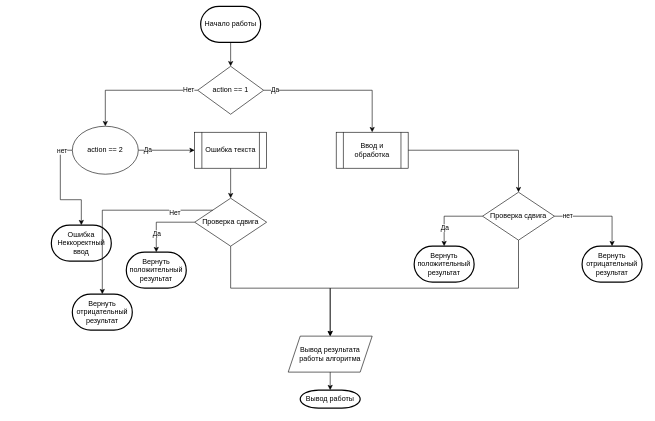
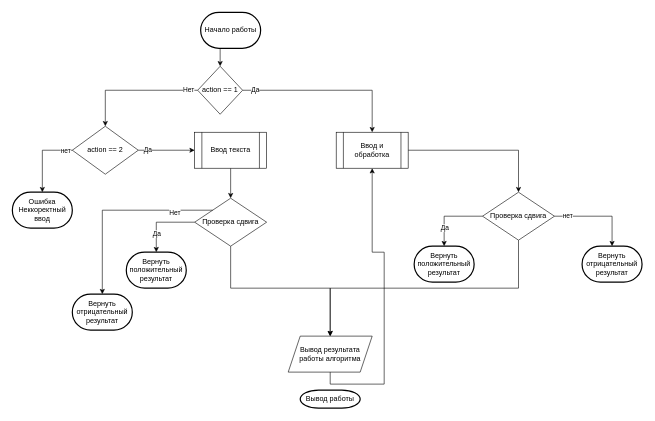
(231, 24) -> (231, 30)
(231, 90) -> (220, 90)
(105, 150) -> (105, 150)
(231, 150) -> (231, 150)
(81, 243) -> (42, 210)
(330, 384) -> (331, 384)
